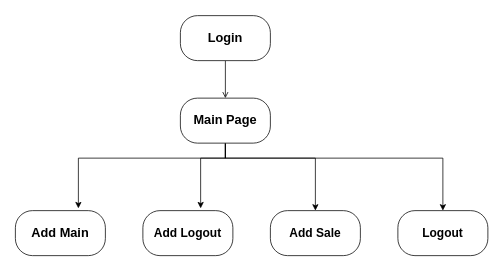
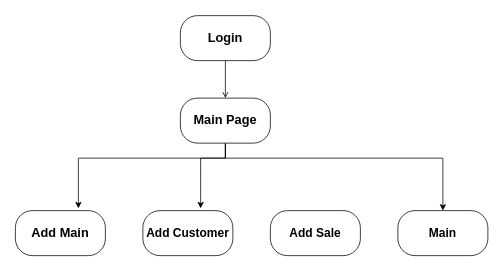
(315, 182) -> none
(188, 233) -> (188, 233)
(443, 233) -> (443, 233)
